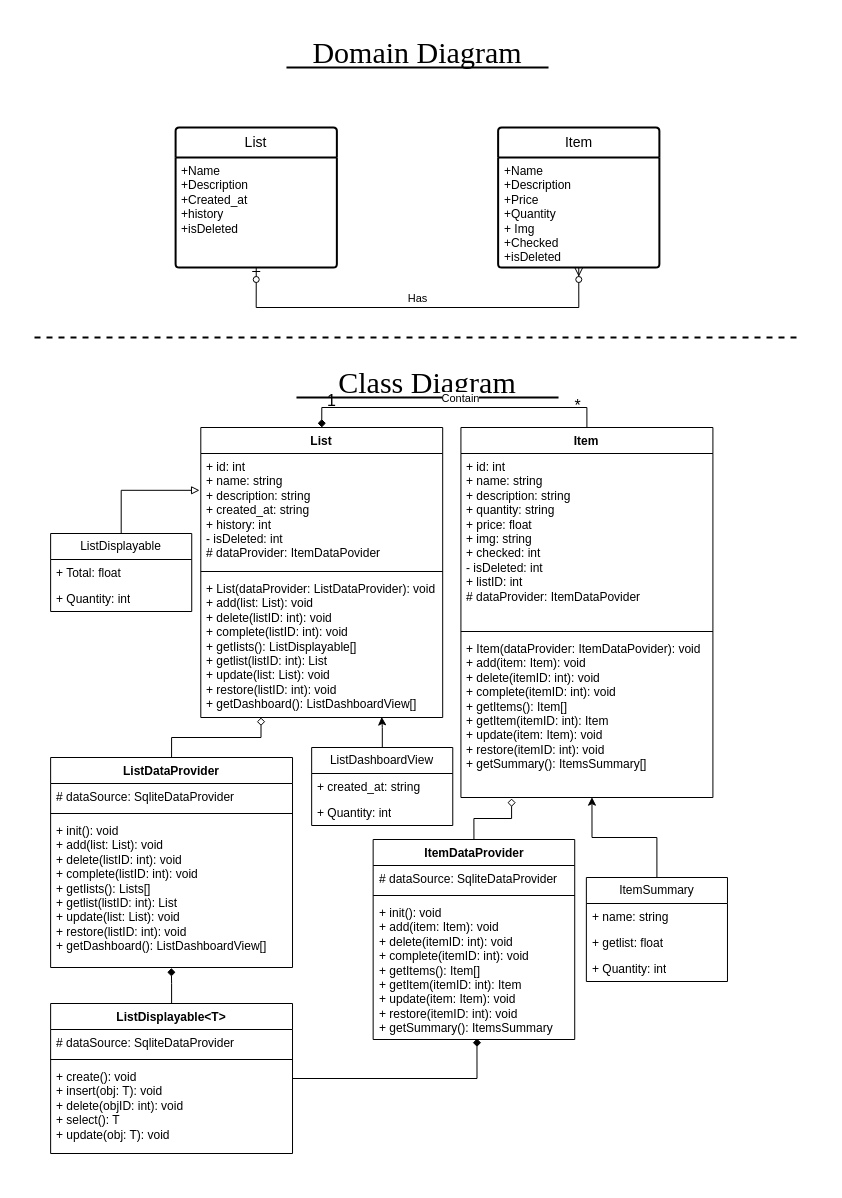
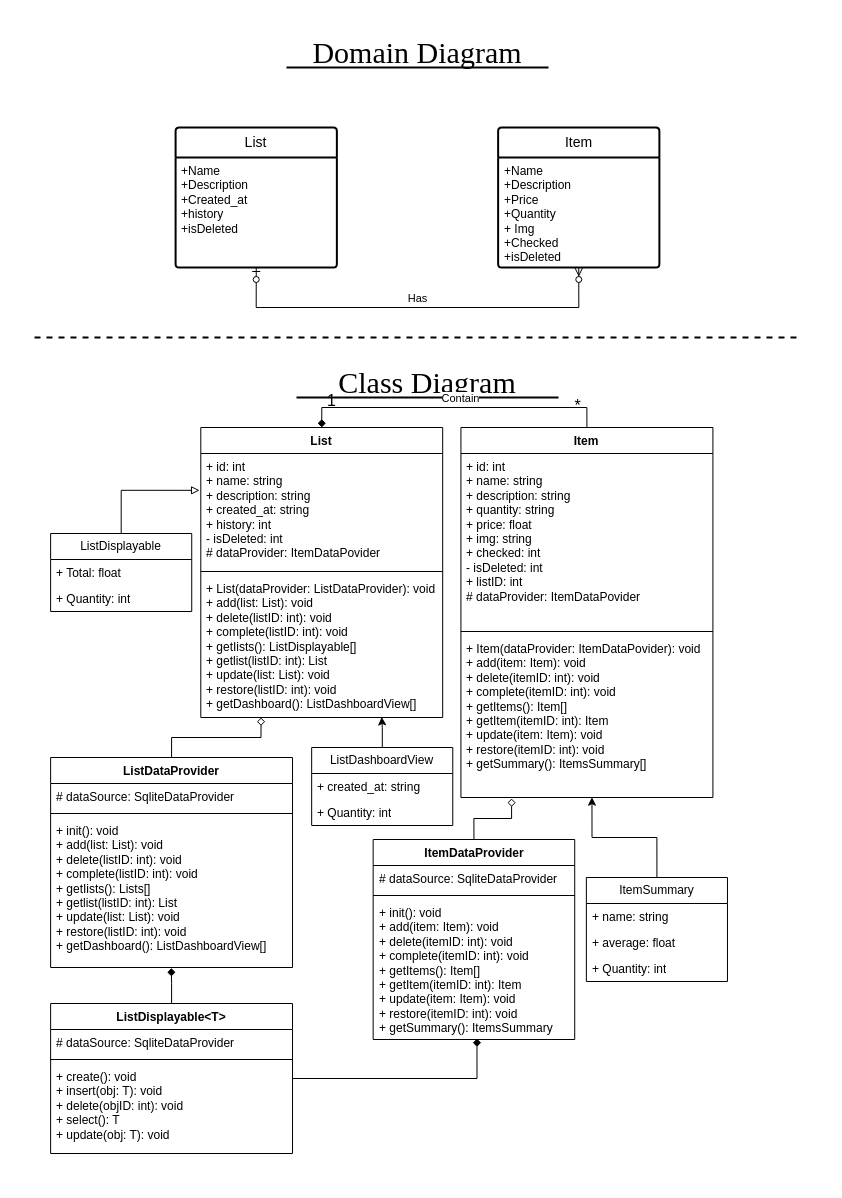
(637, 944) -> (640, 944)
